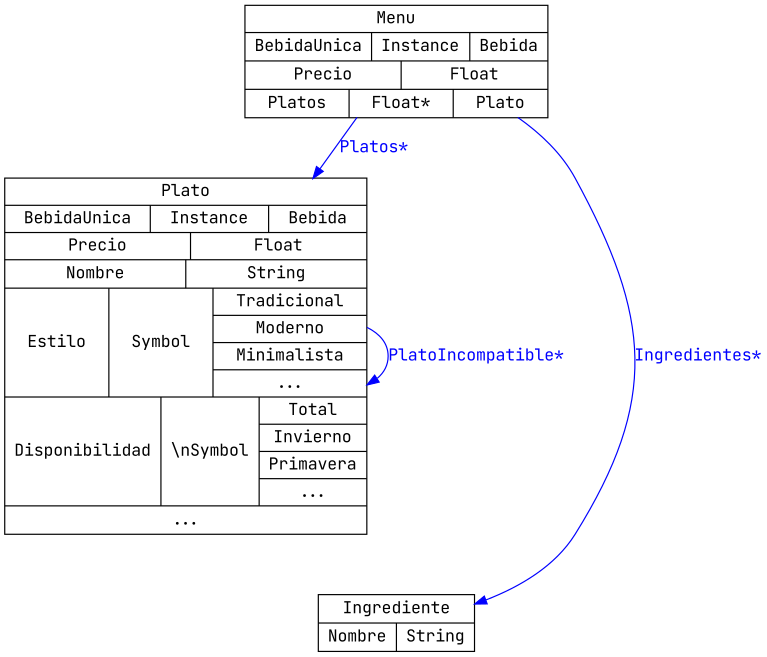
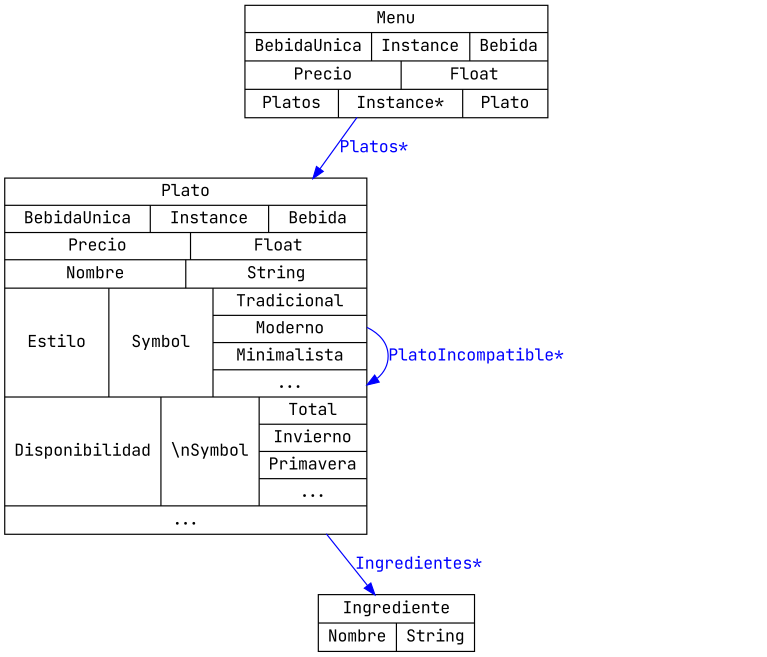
(401, 103) -> (401, 103)
(634, 371) -> (347, 560)
